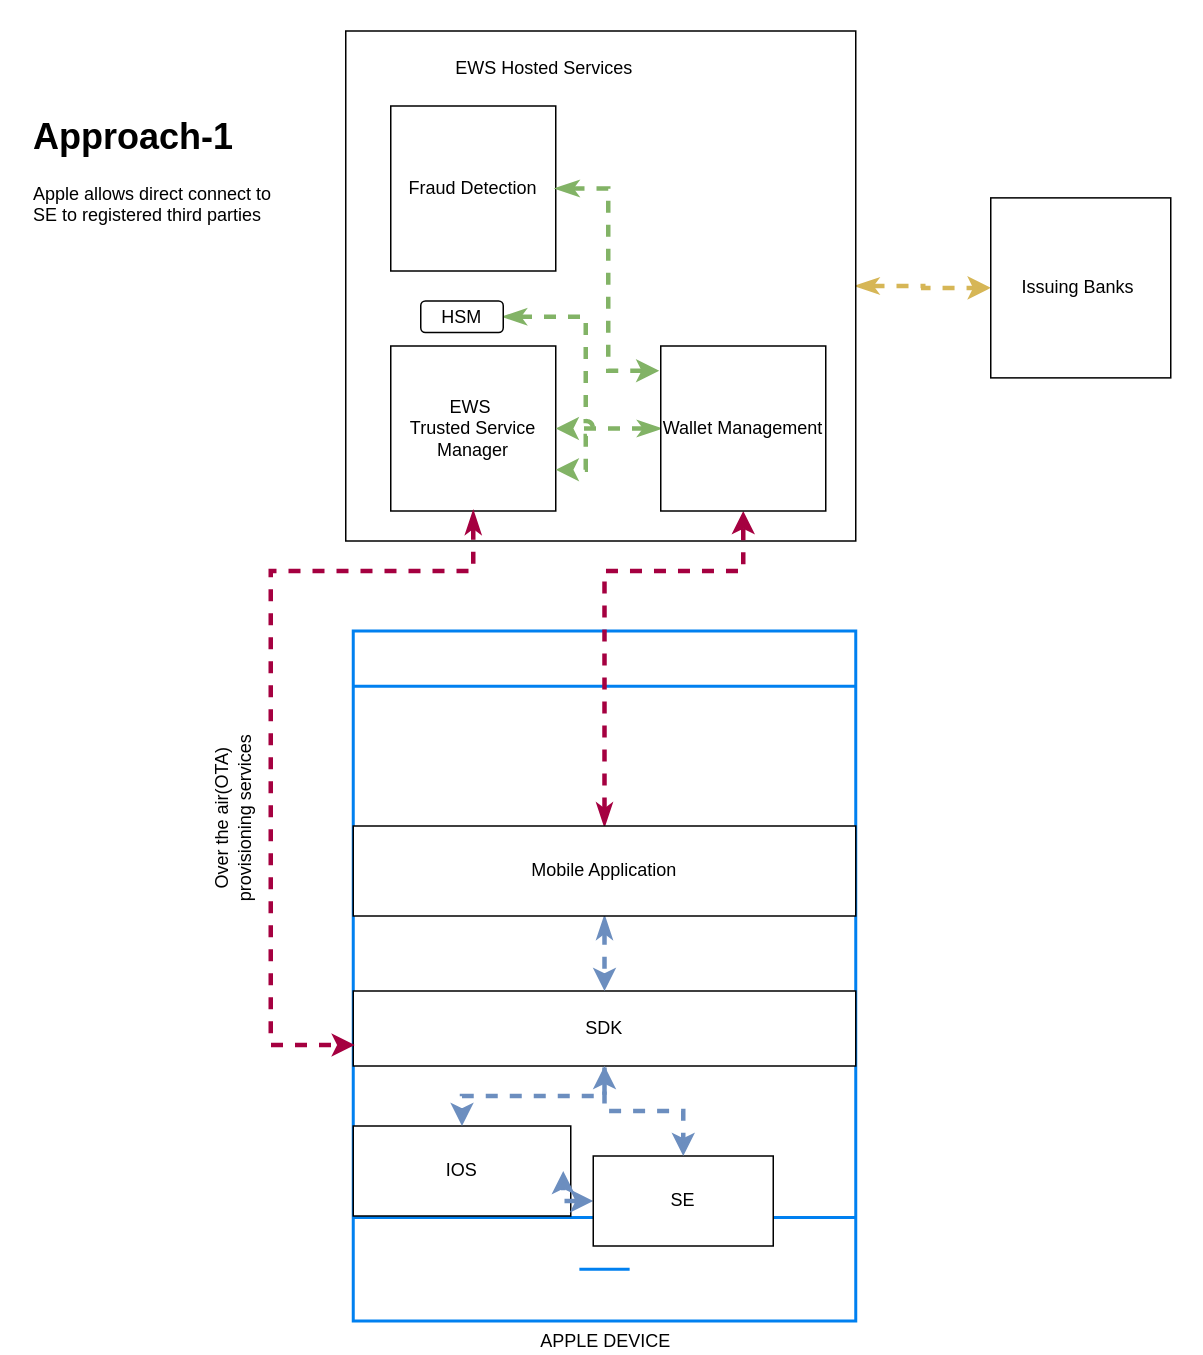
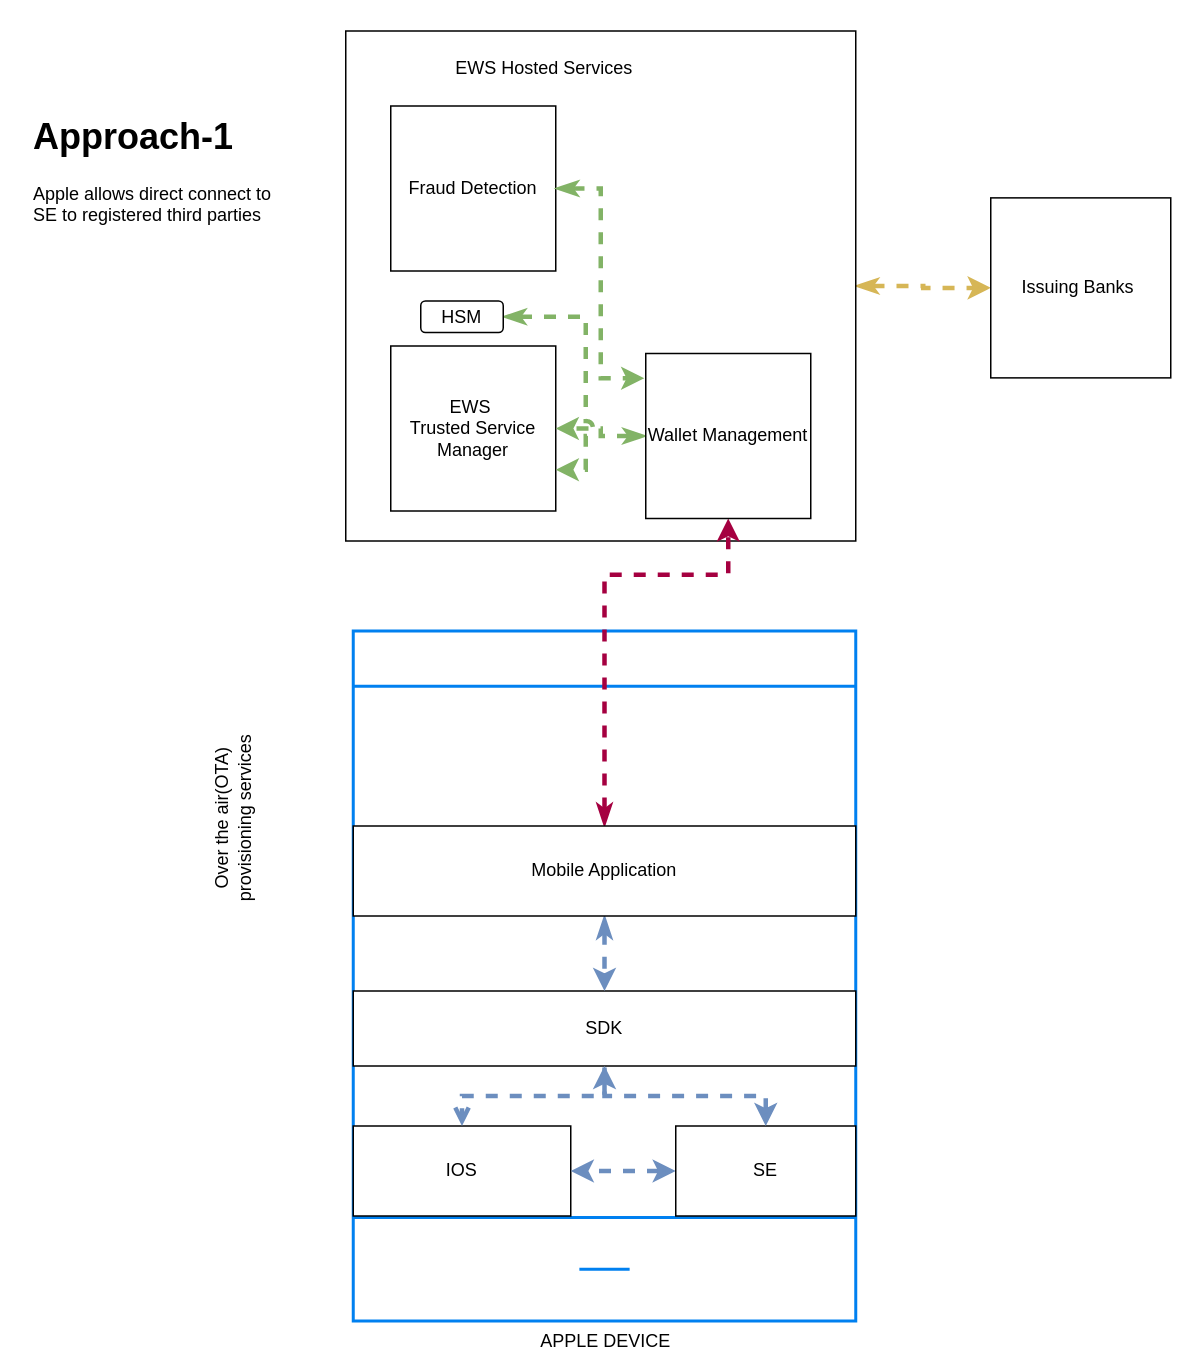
(743, 428) -> (728, 436)
(271, 1041) -> none
(462, 1107) -> (462, 1108)
(683, 1201) -> (766, 1171)
